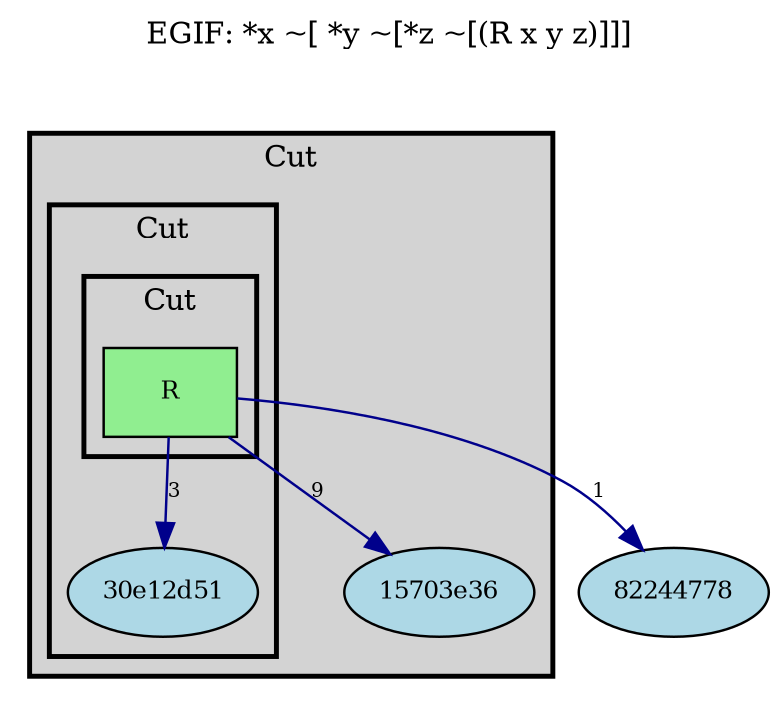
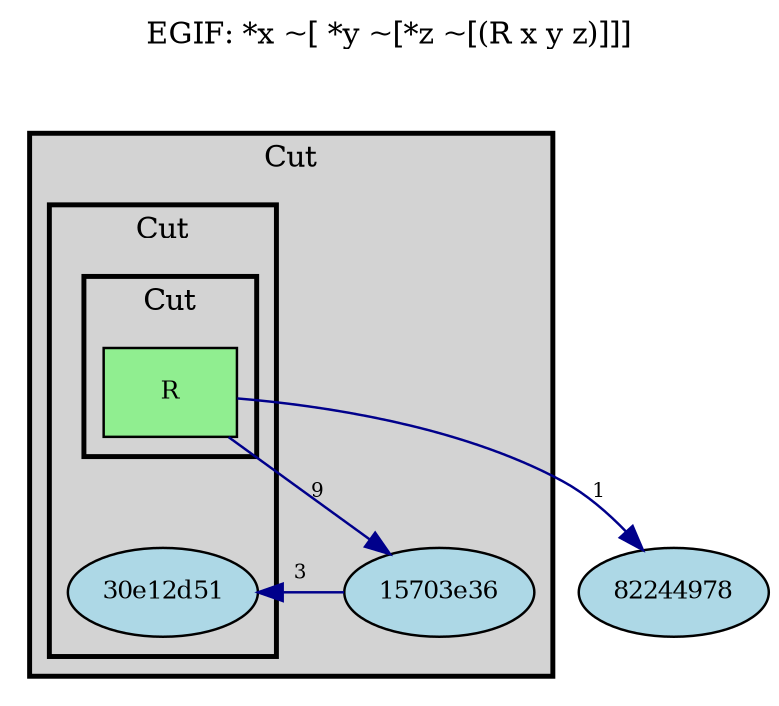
(167, 480) -> (314, 592)
(674, 592) -> (674, 592)
